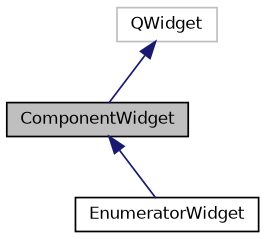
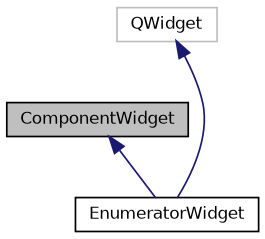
(127, 79) -> (204, 128)
